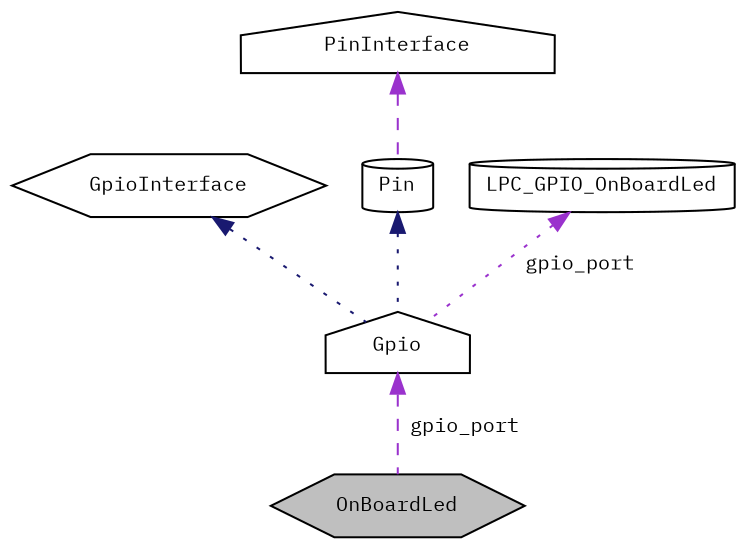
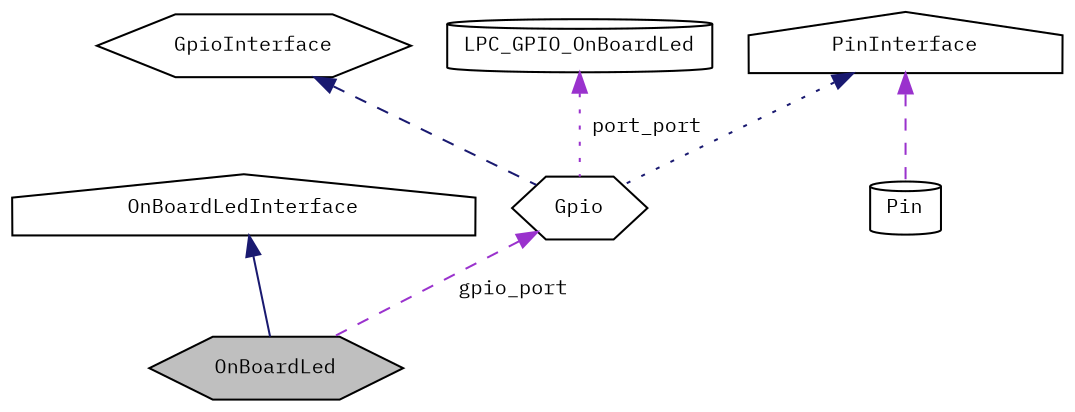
none -> (244, 208)
(575, 265) -> (641, 127)
(398, 272) -> (729, 134)
(298, 276) -> (435, 136)
(398, 346) -> (580, 208)
